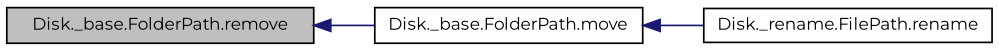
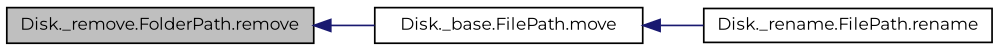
(160, 25) -> (160, 25)
(509, 25) -> (509, 25)
